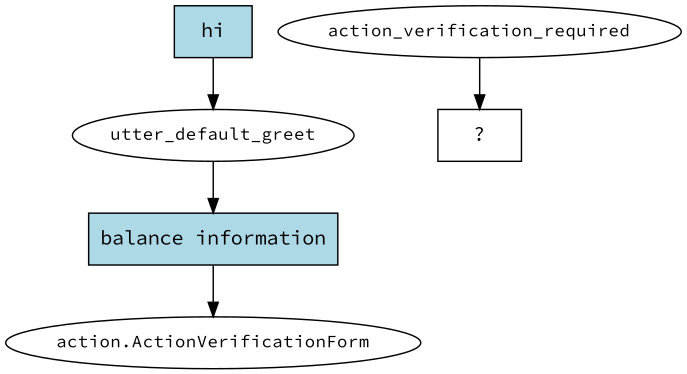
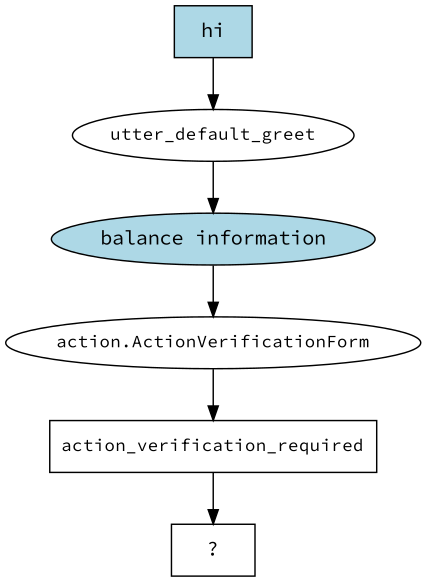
(480, 32) -> (213, 446)
(213, 239) -> (213, 239)
none -> (213, 388)
